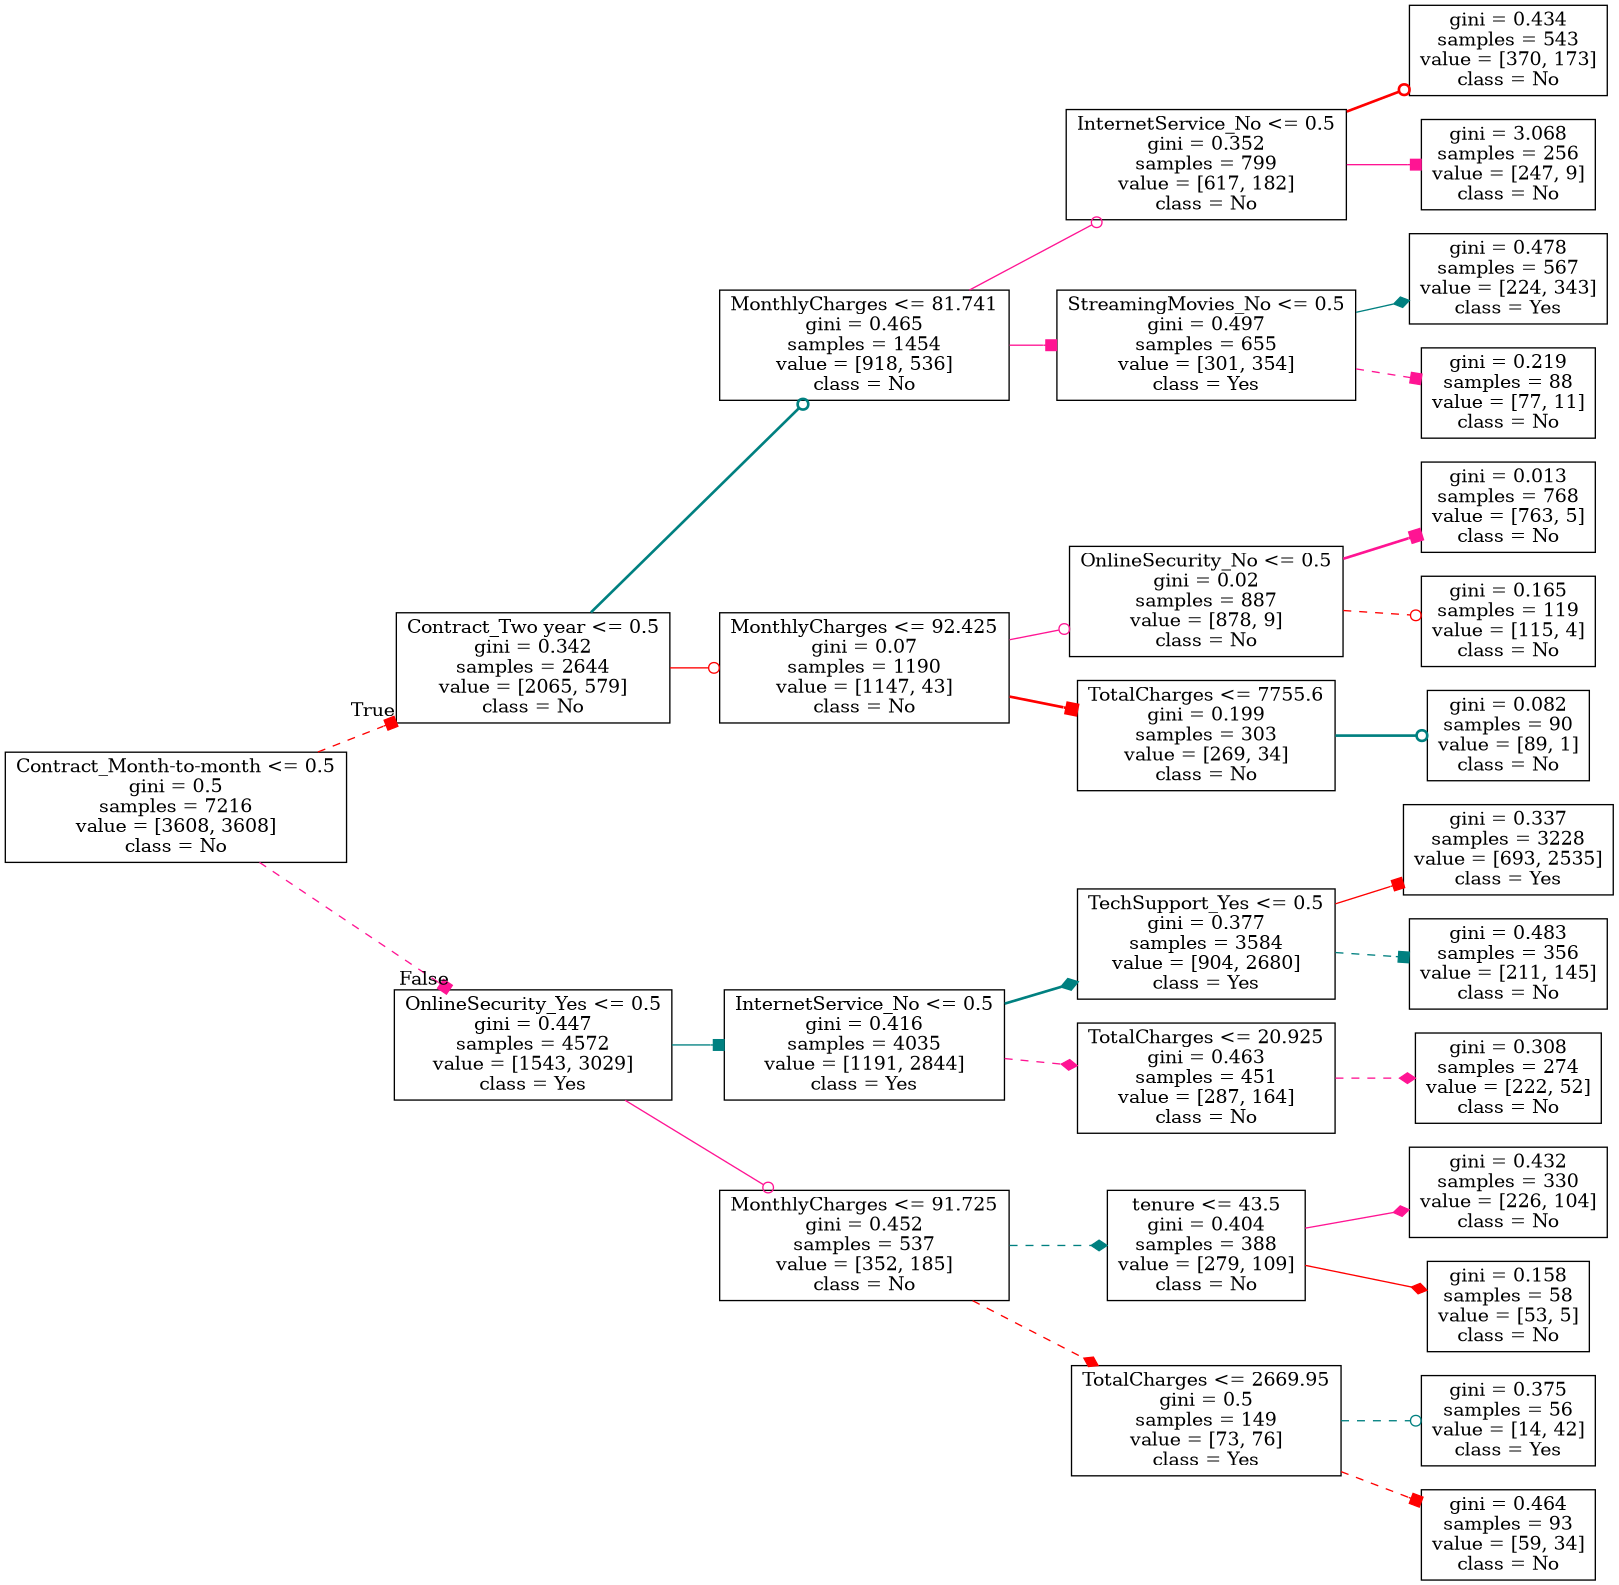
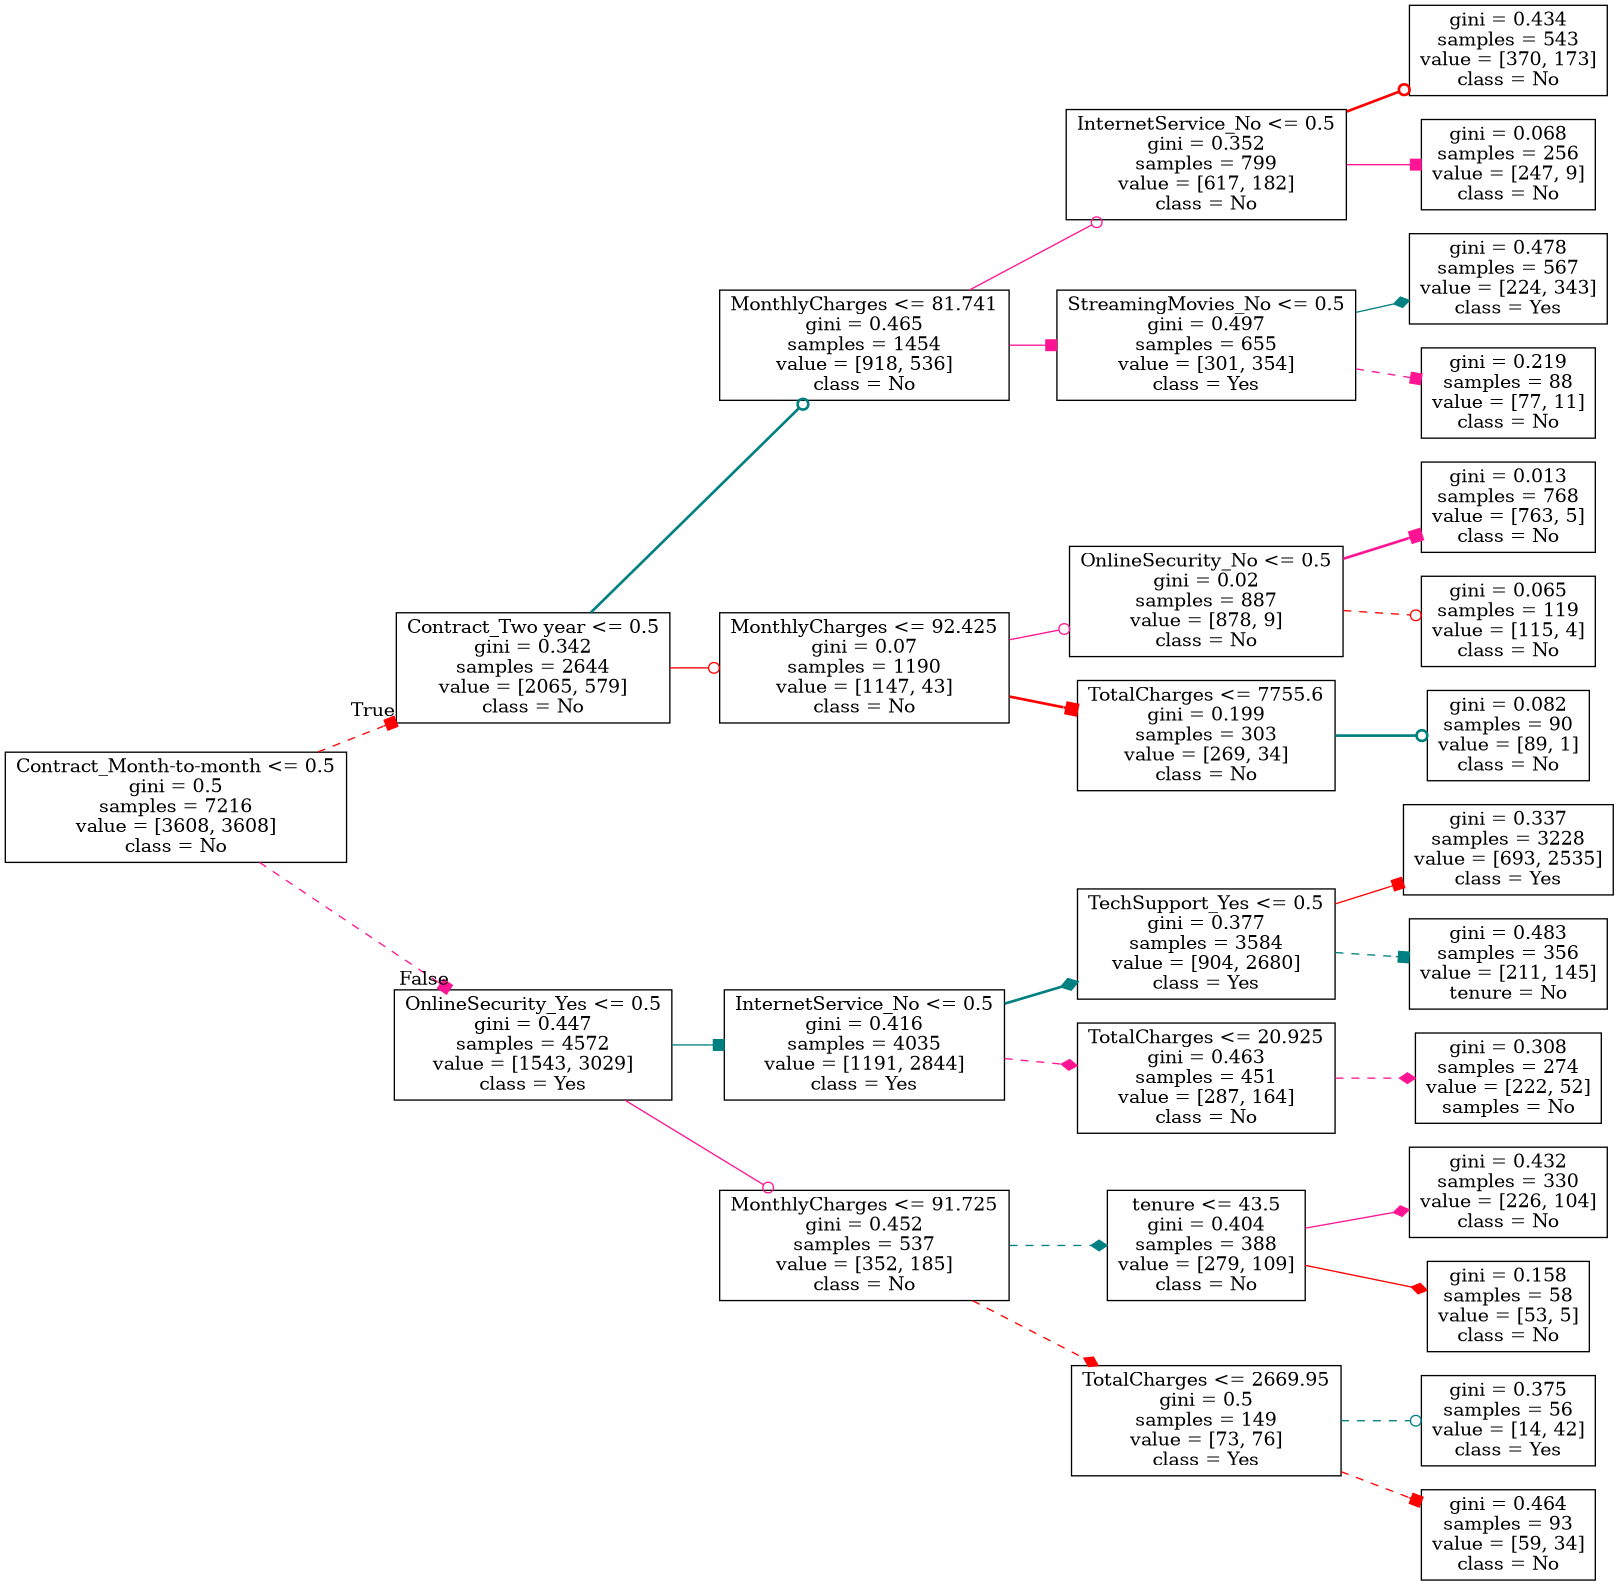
(1508, 165) -> (1508, 165)
(1508, 621) -> (1508, 621)
(1508, 964) -> (1508, 964)
(1508, 1078) -> (1508, 1078)
